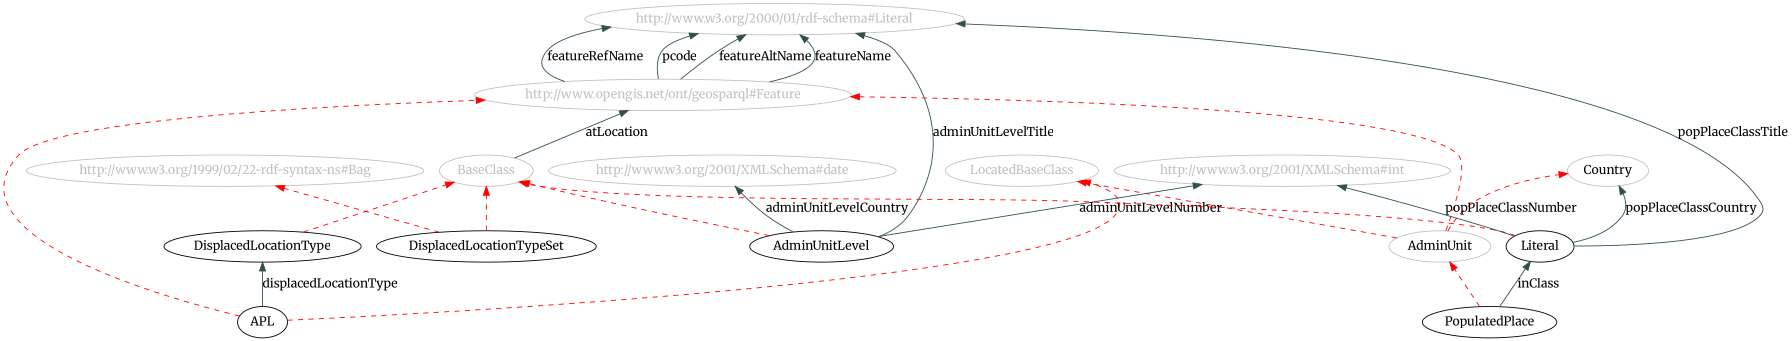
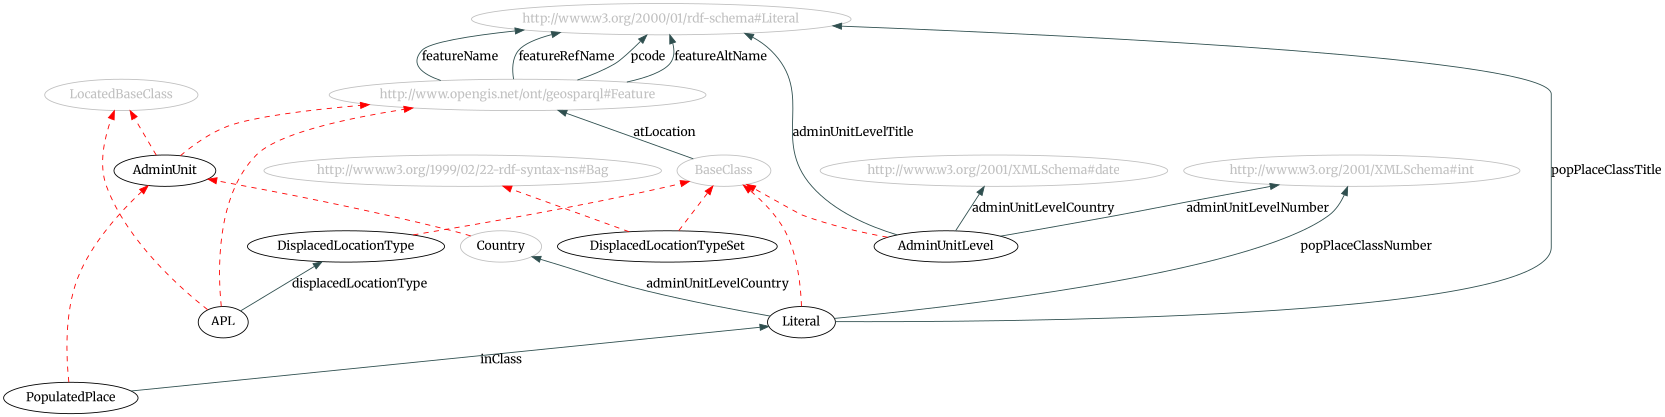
(1496, 191) -> (344, 206)
(1691, 209) -> (718, 284)
(1440, 246) -> (165, 171)
